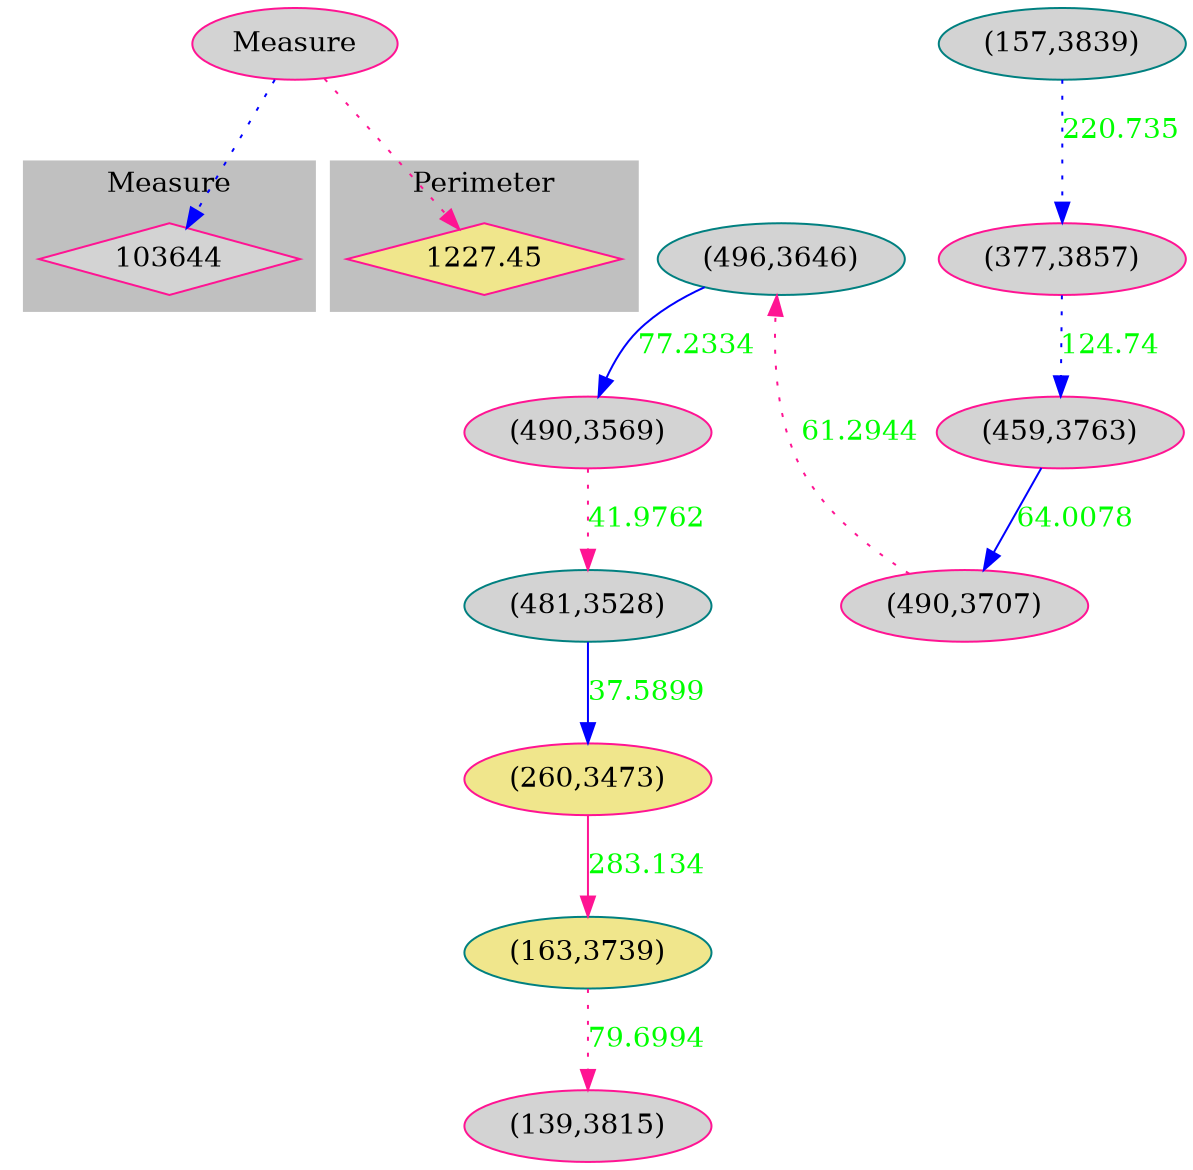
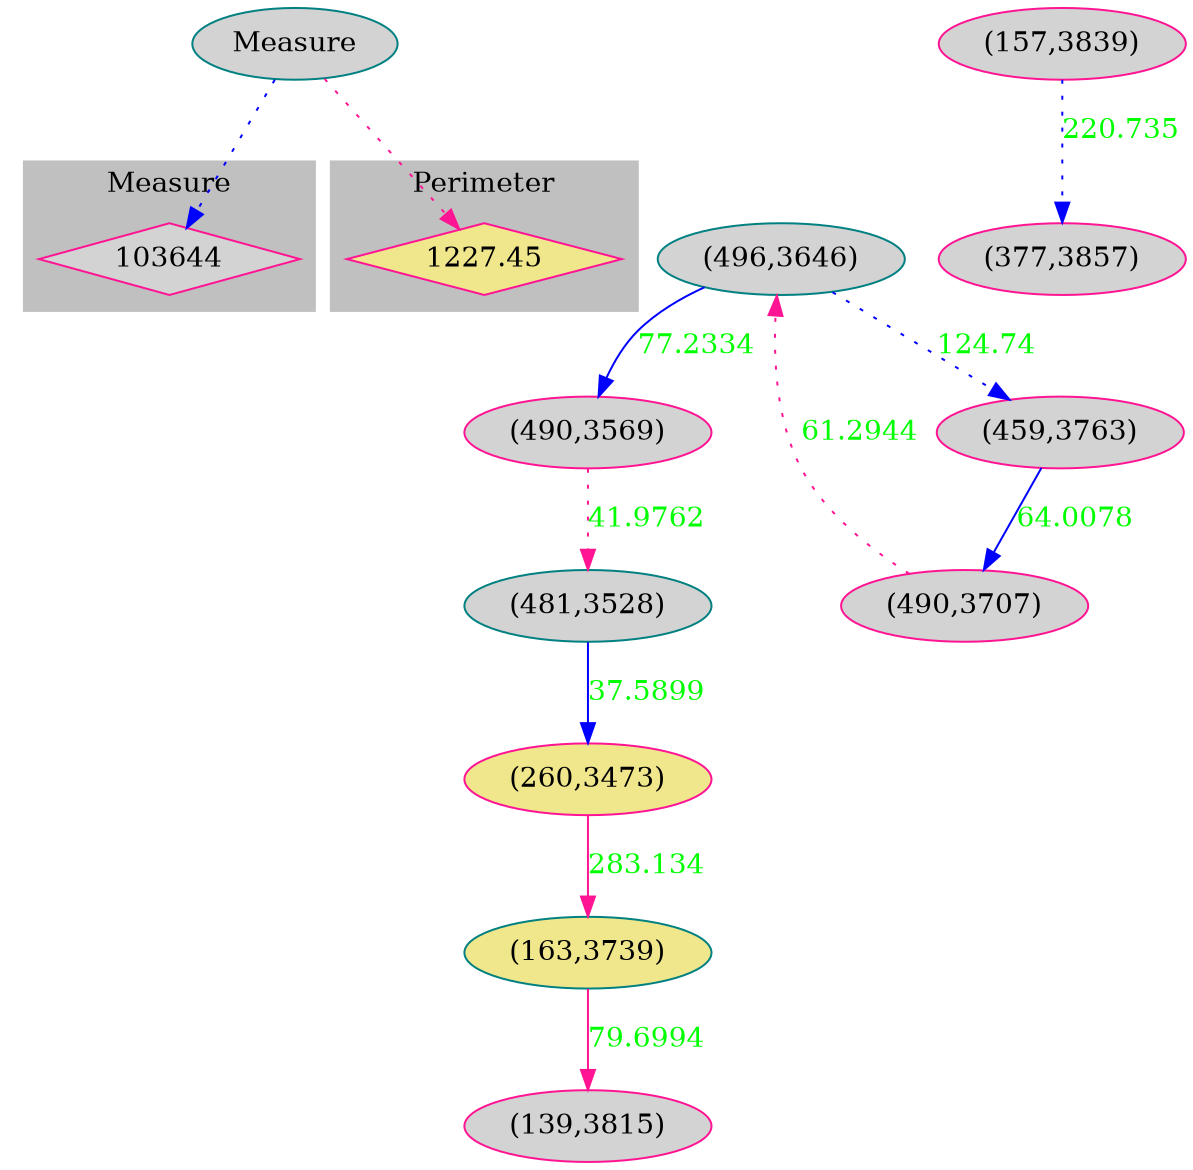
(295, 44) -> (295, 44)
(1062, 44) -> (1062, 44)
(1061, 336) -> (912, 341)
(588, 1029) -> (588, 1029)
